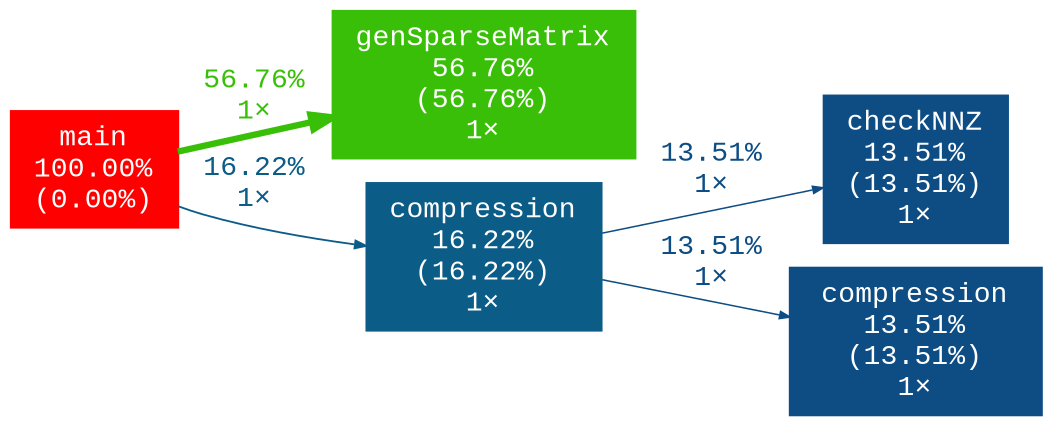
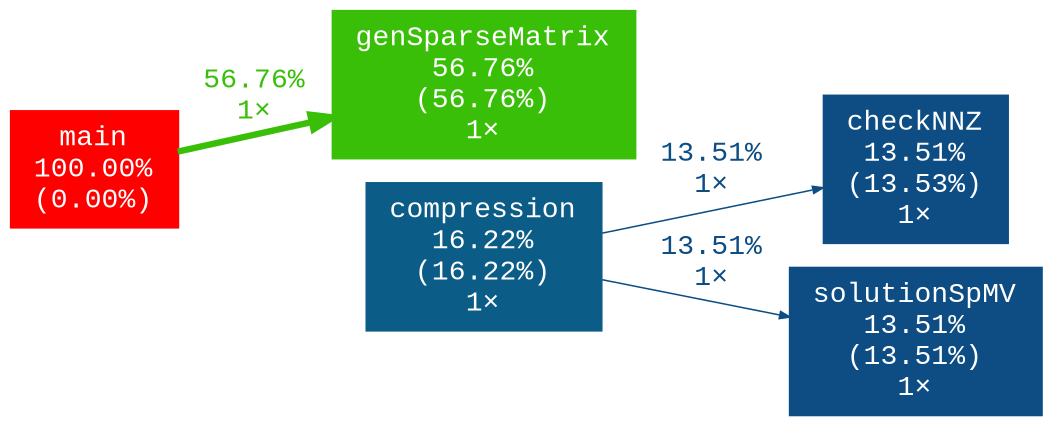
(916, 169) -> (916, 169)
(266, 229) -> none
(916, 341) -> (916, 341)
